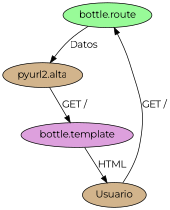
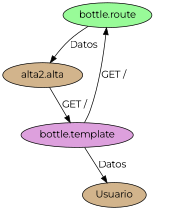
(43, 75) -> (43, 75)
(142, 108) -> (99, 80)
(112, 165) -> (112, 165)
